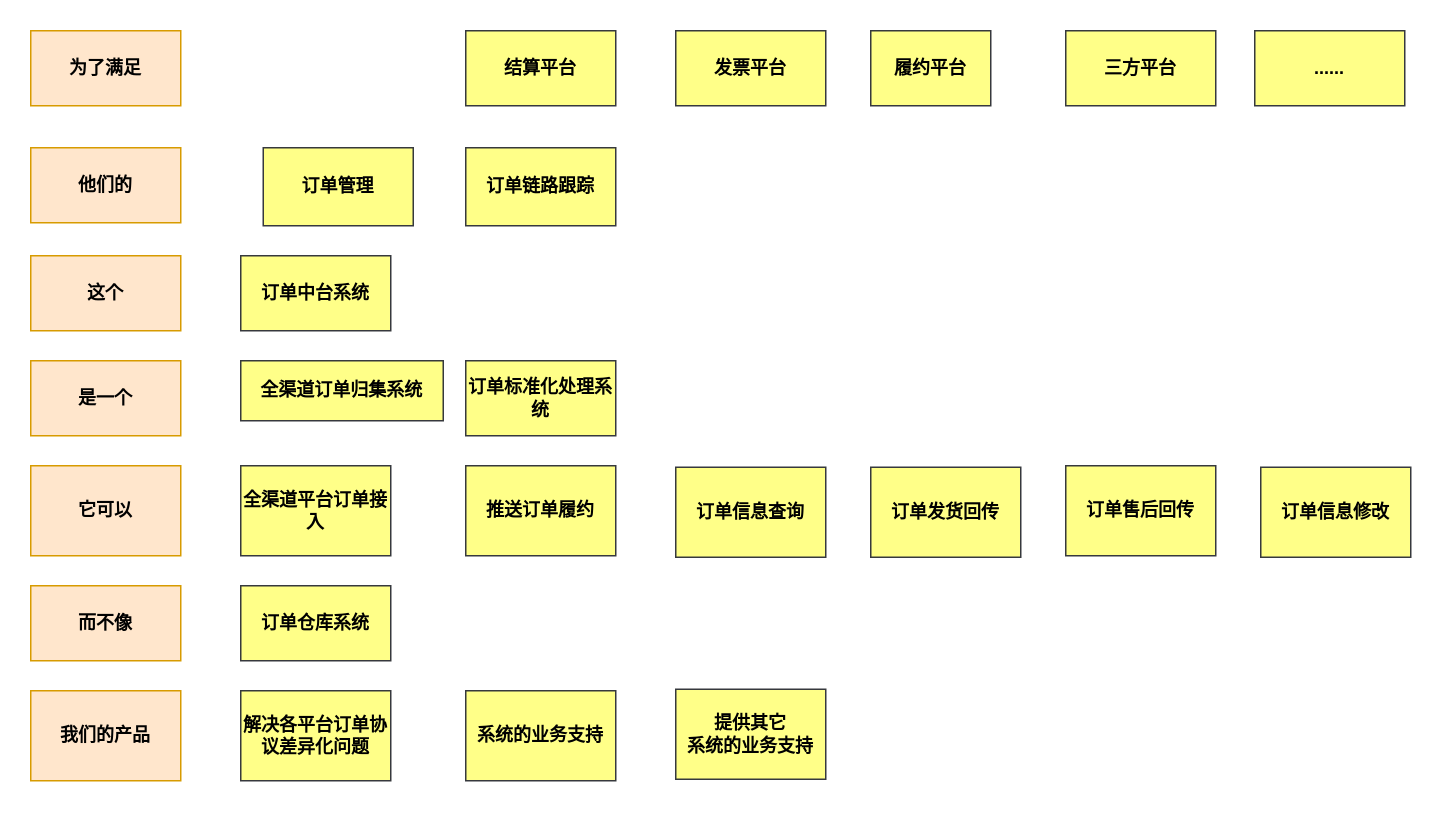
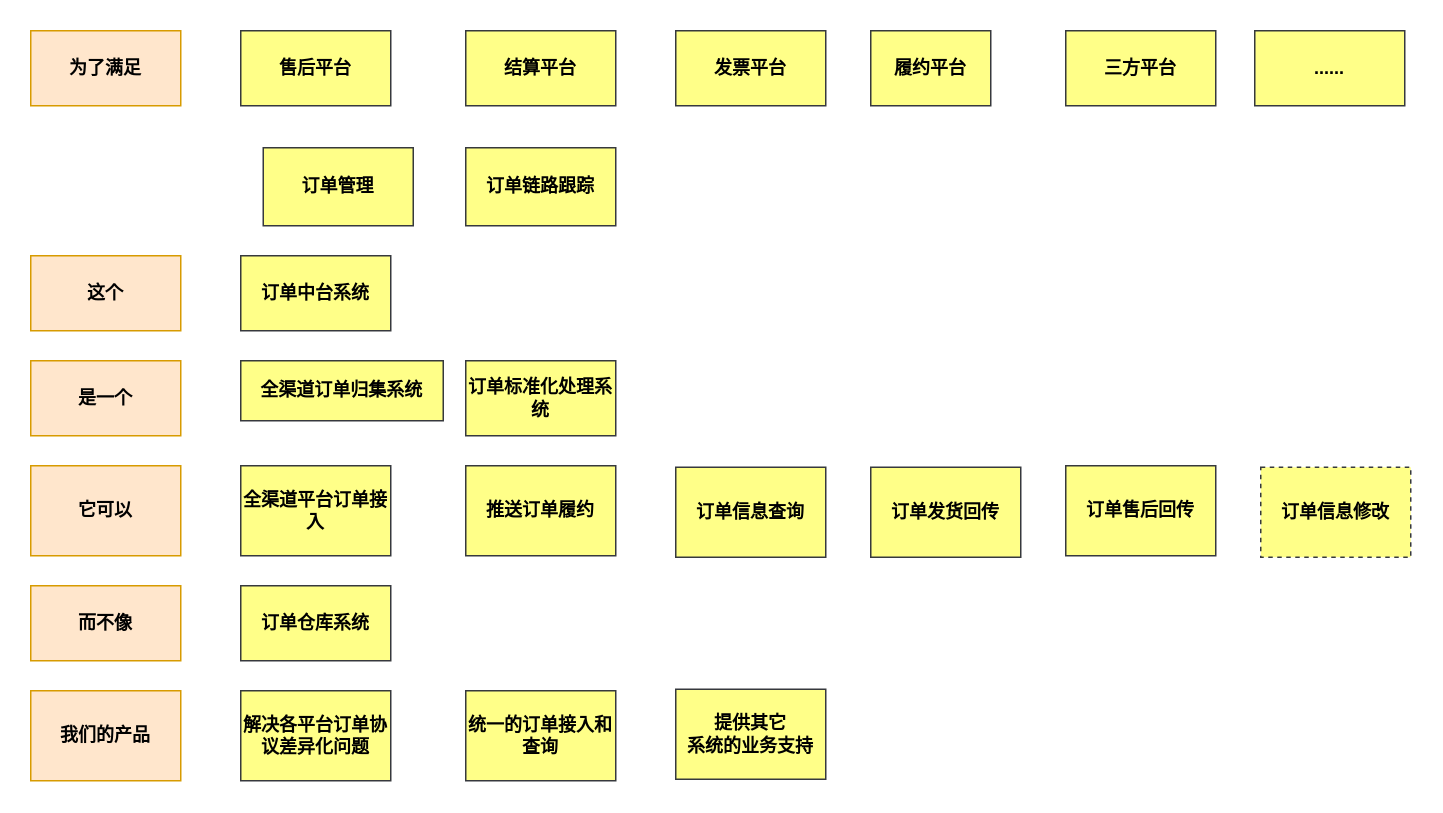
none -> (316, 68)
(106, 185) -> none
(1336, 512) -> (1336, 512)
(541, 736) -> (541, 736)
